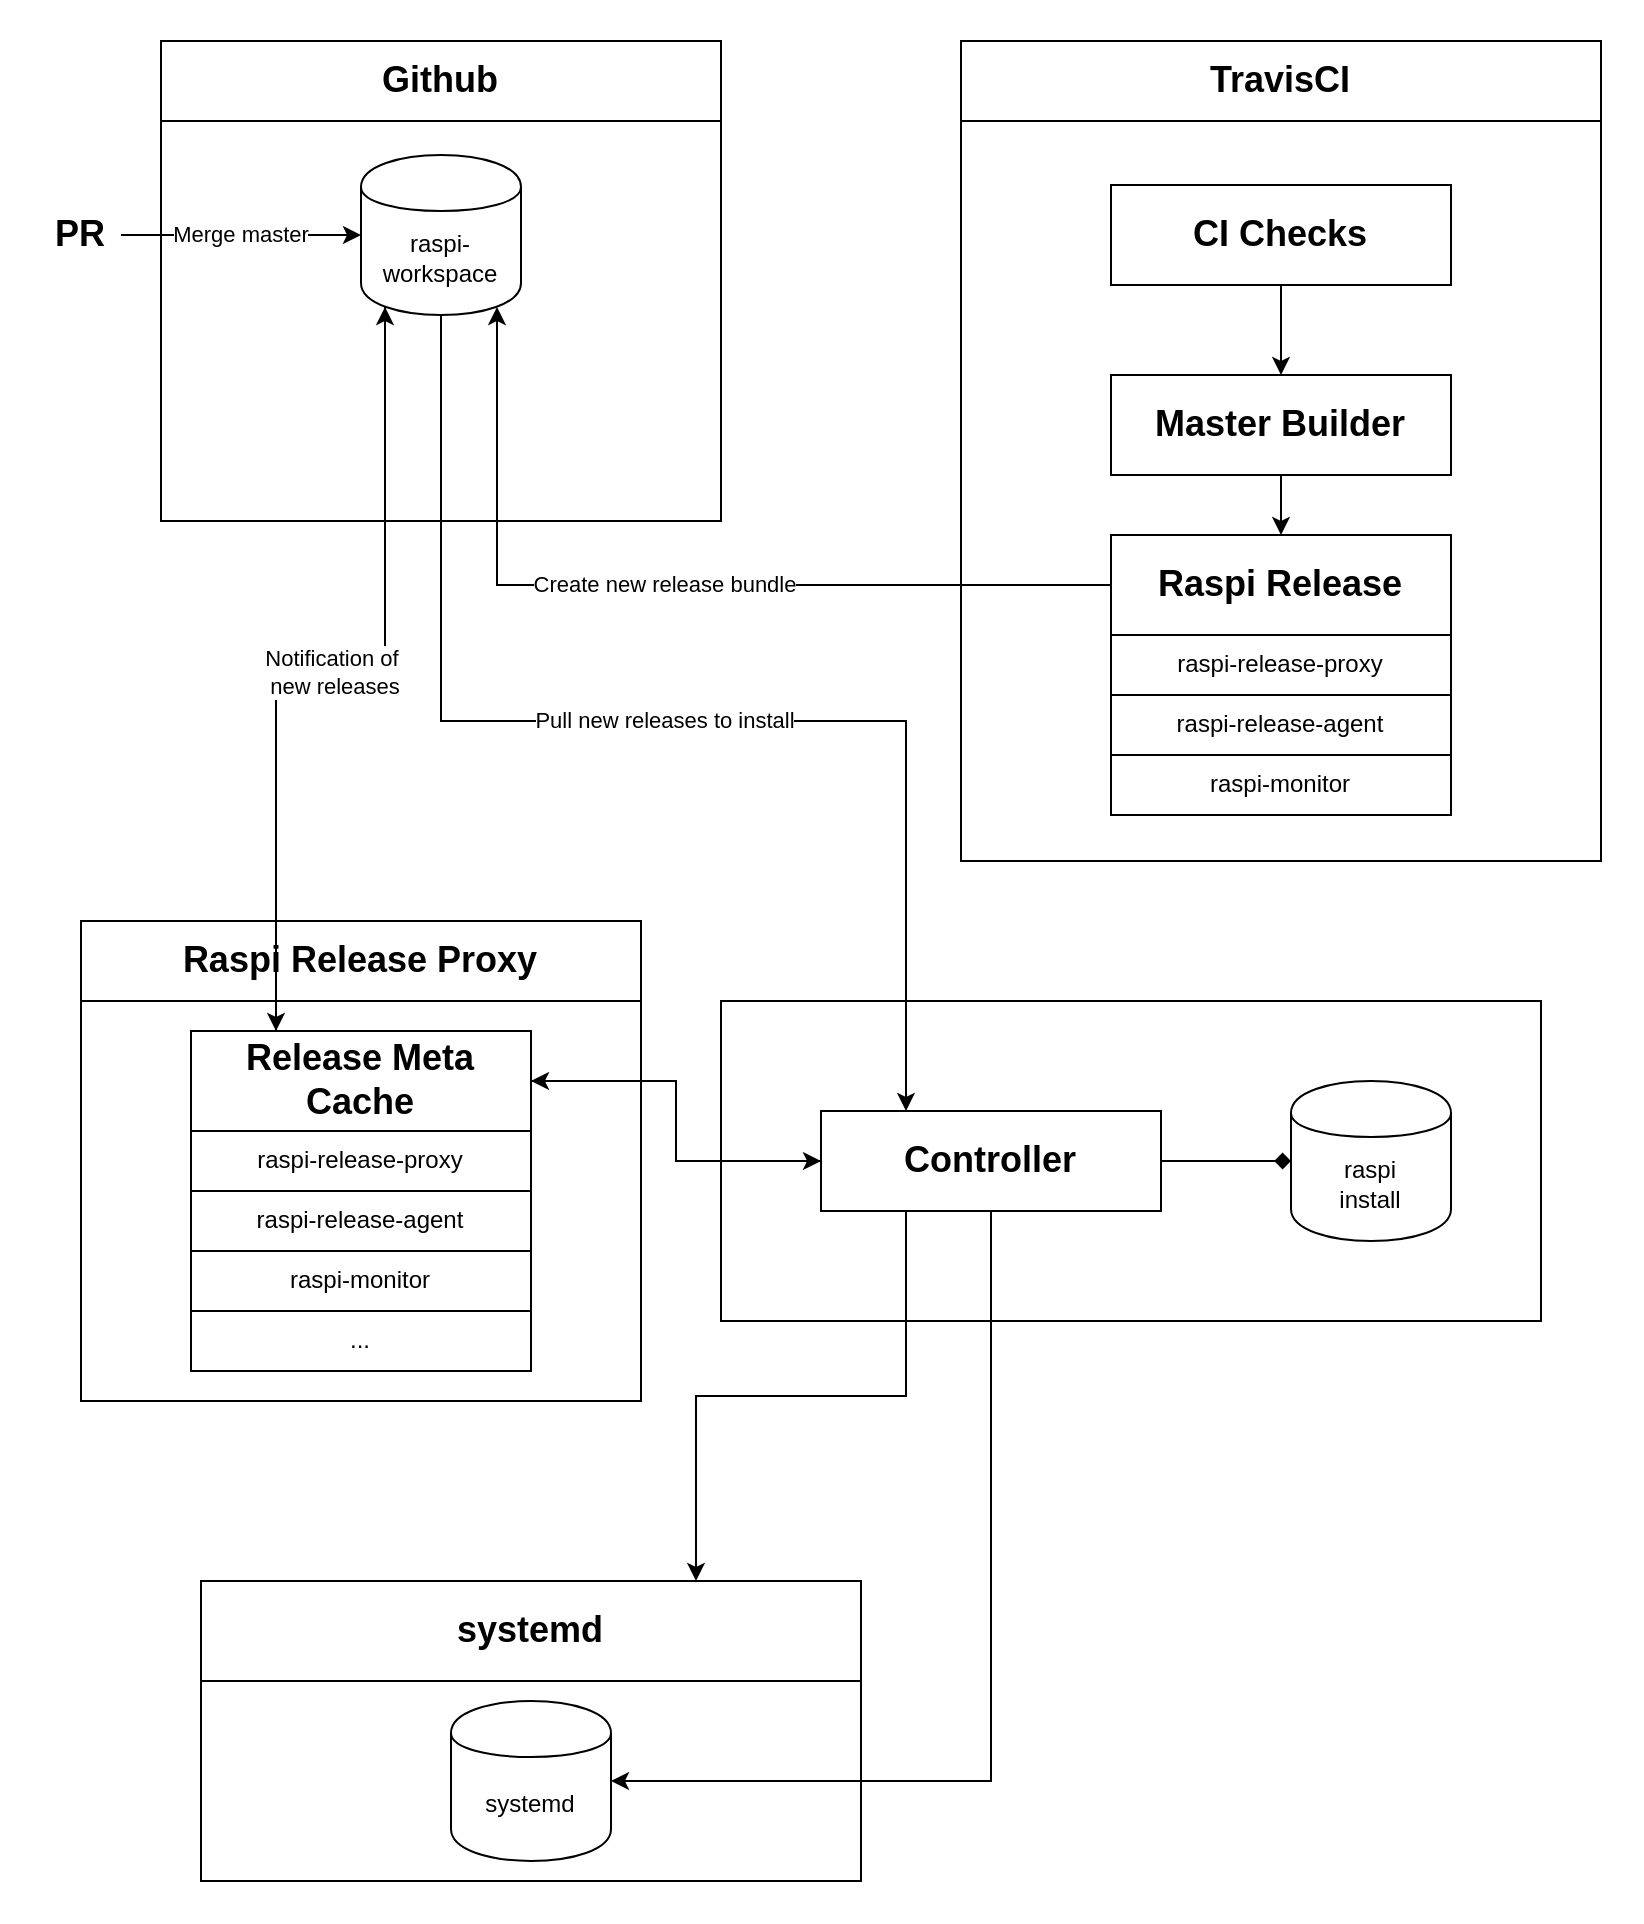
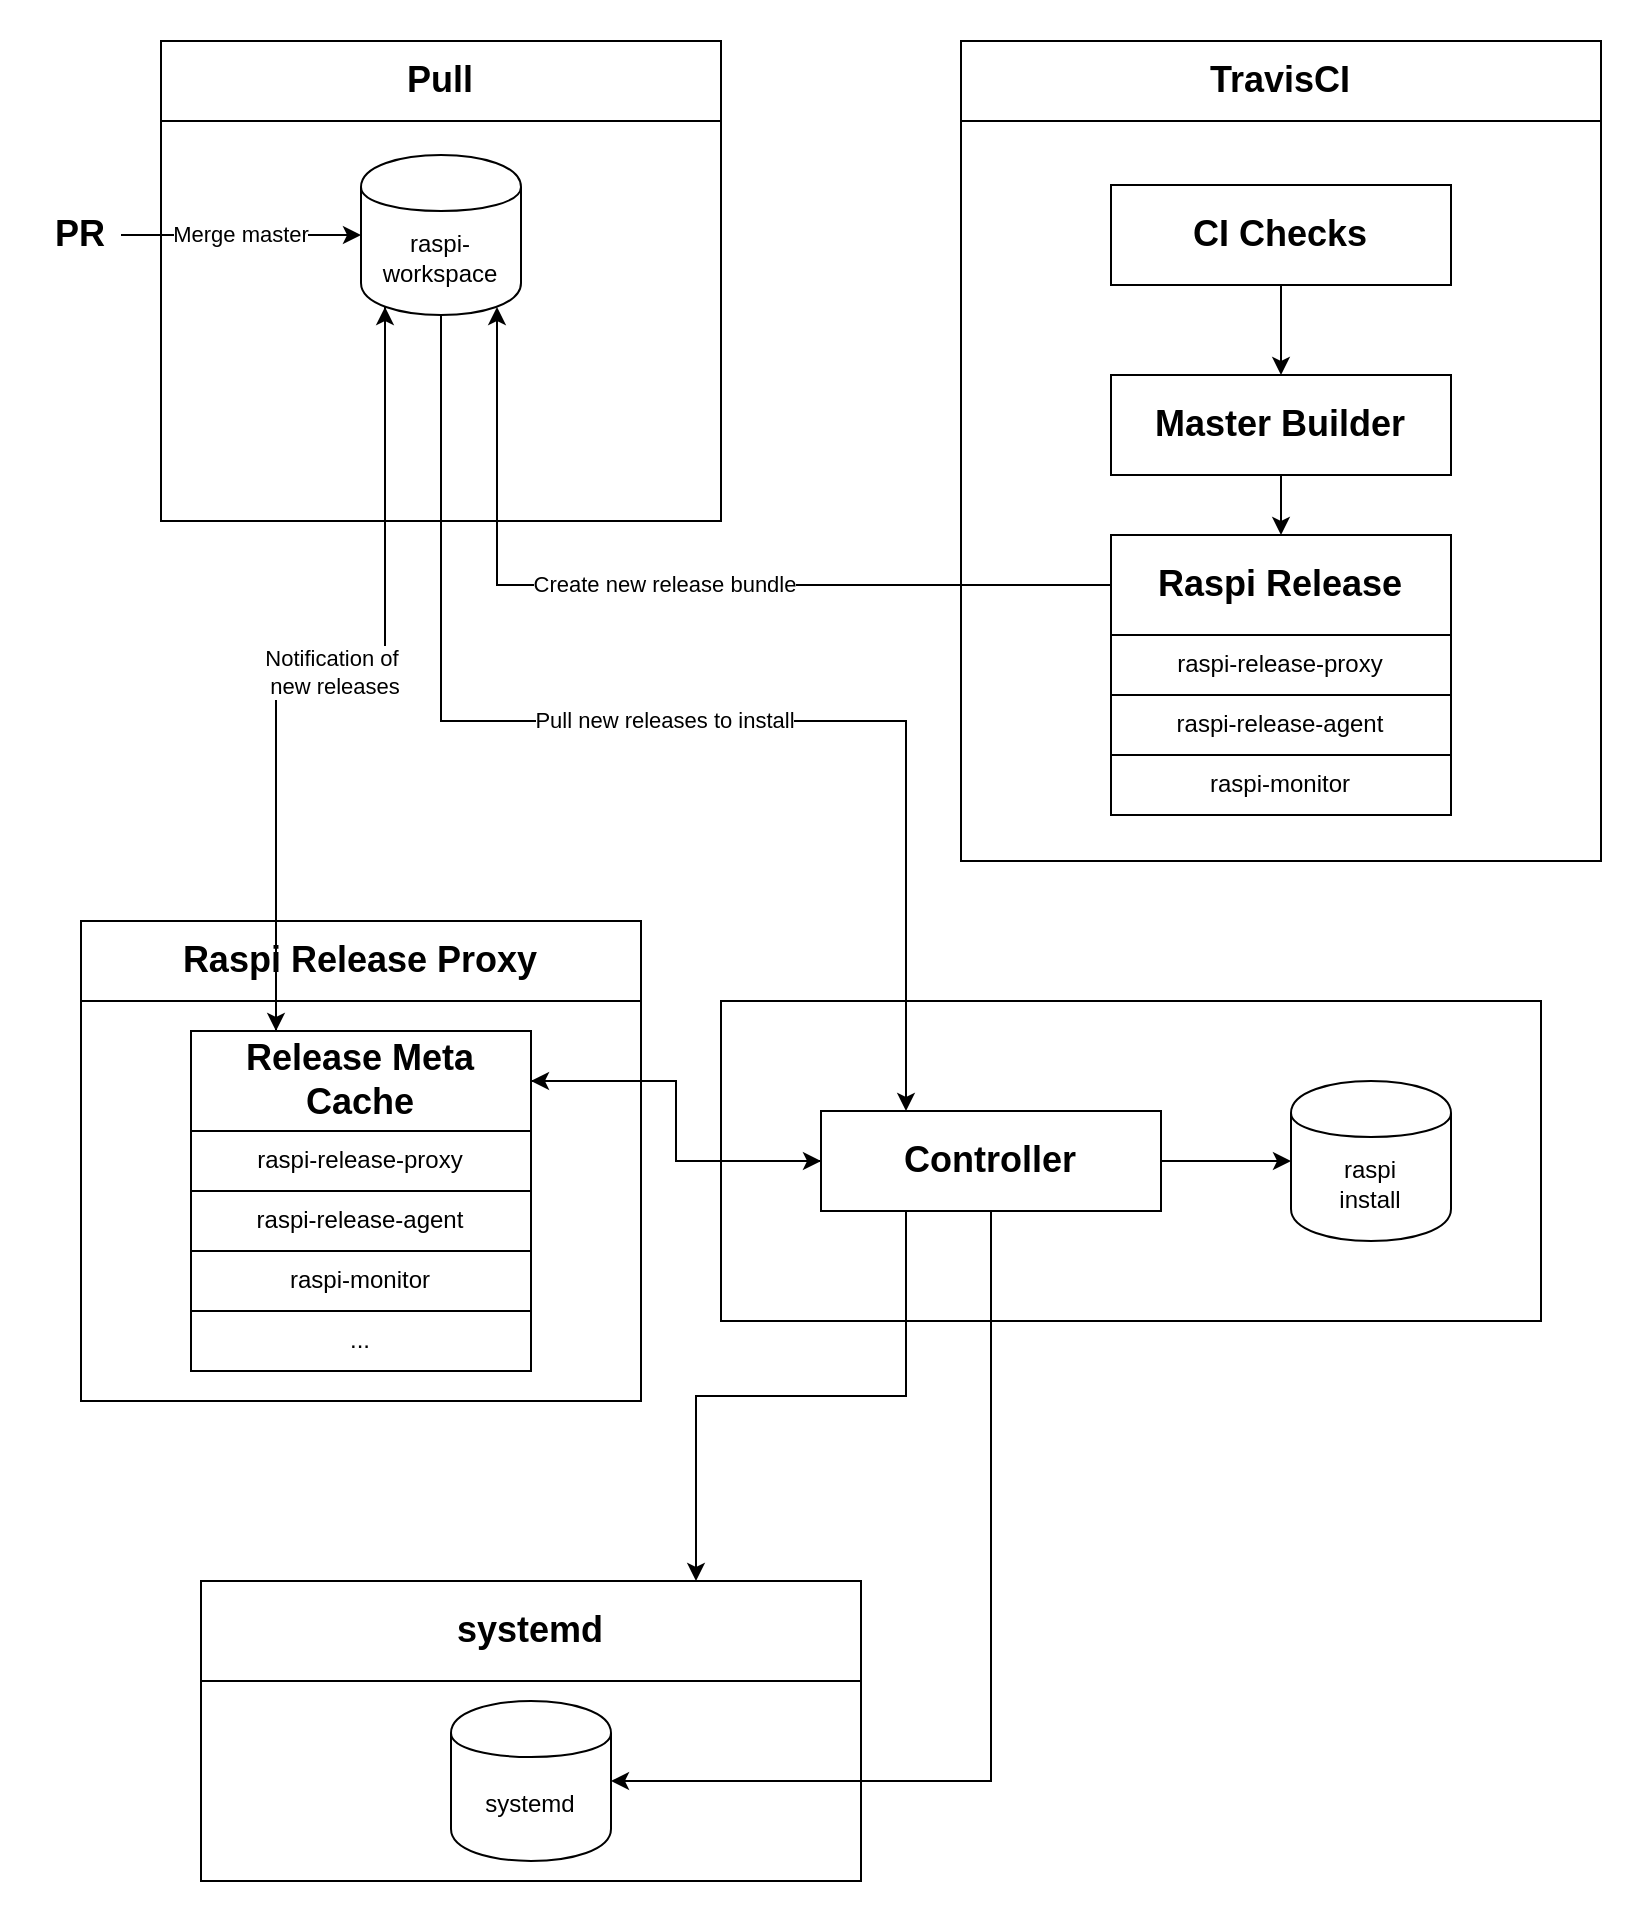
(441, 81) -> (441, 81)
(1274, 1161) -> (1275, 1161)
